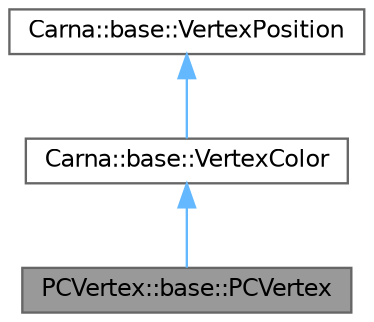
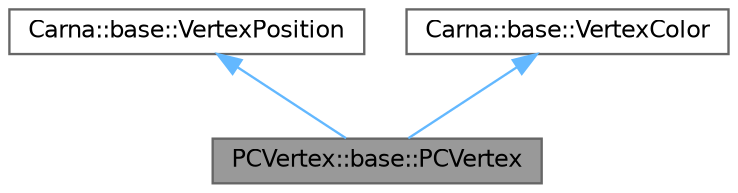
(187, 108) -> (292, 103)
